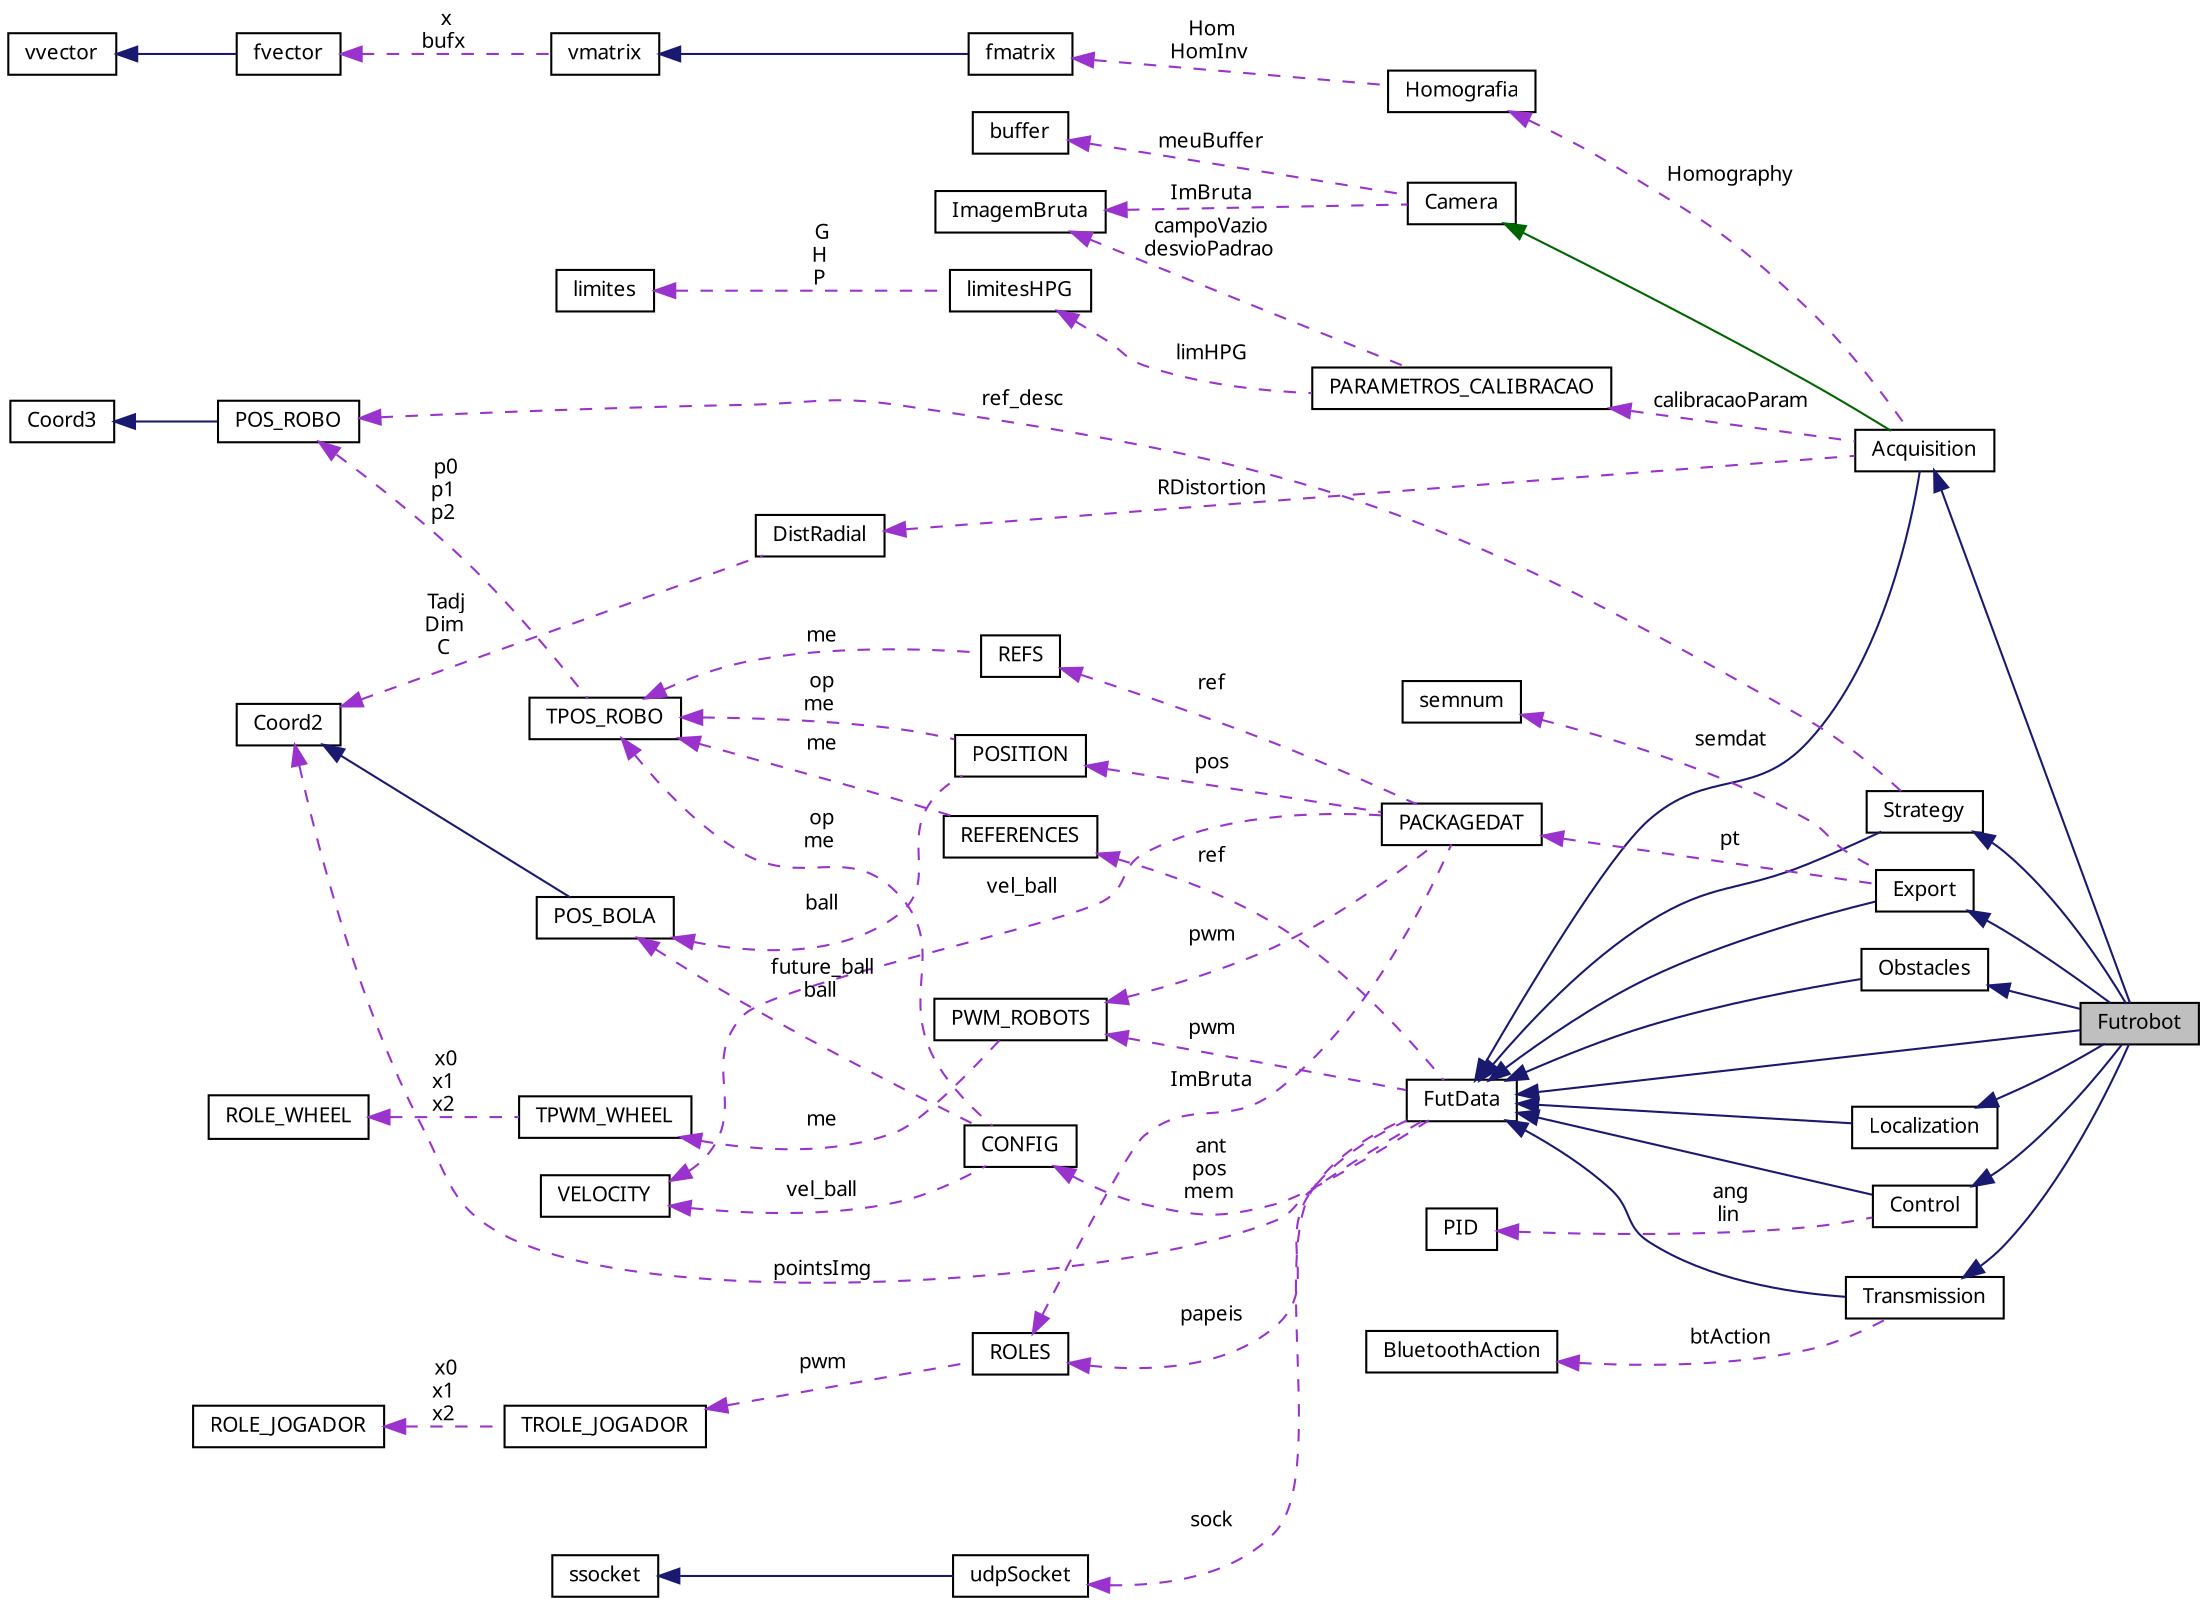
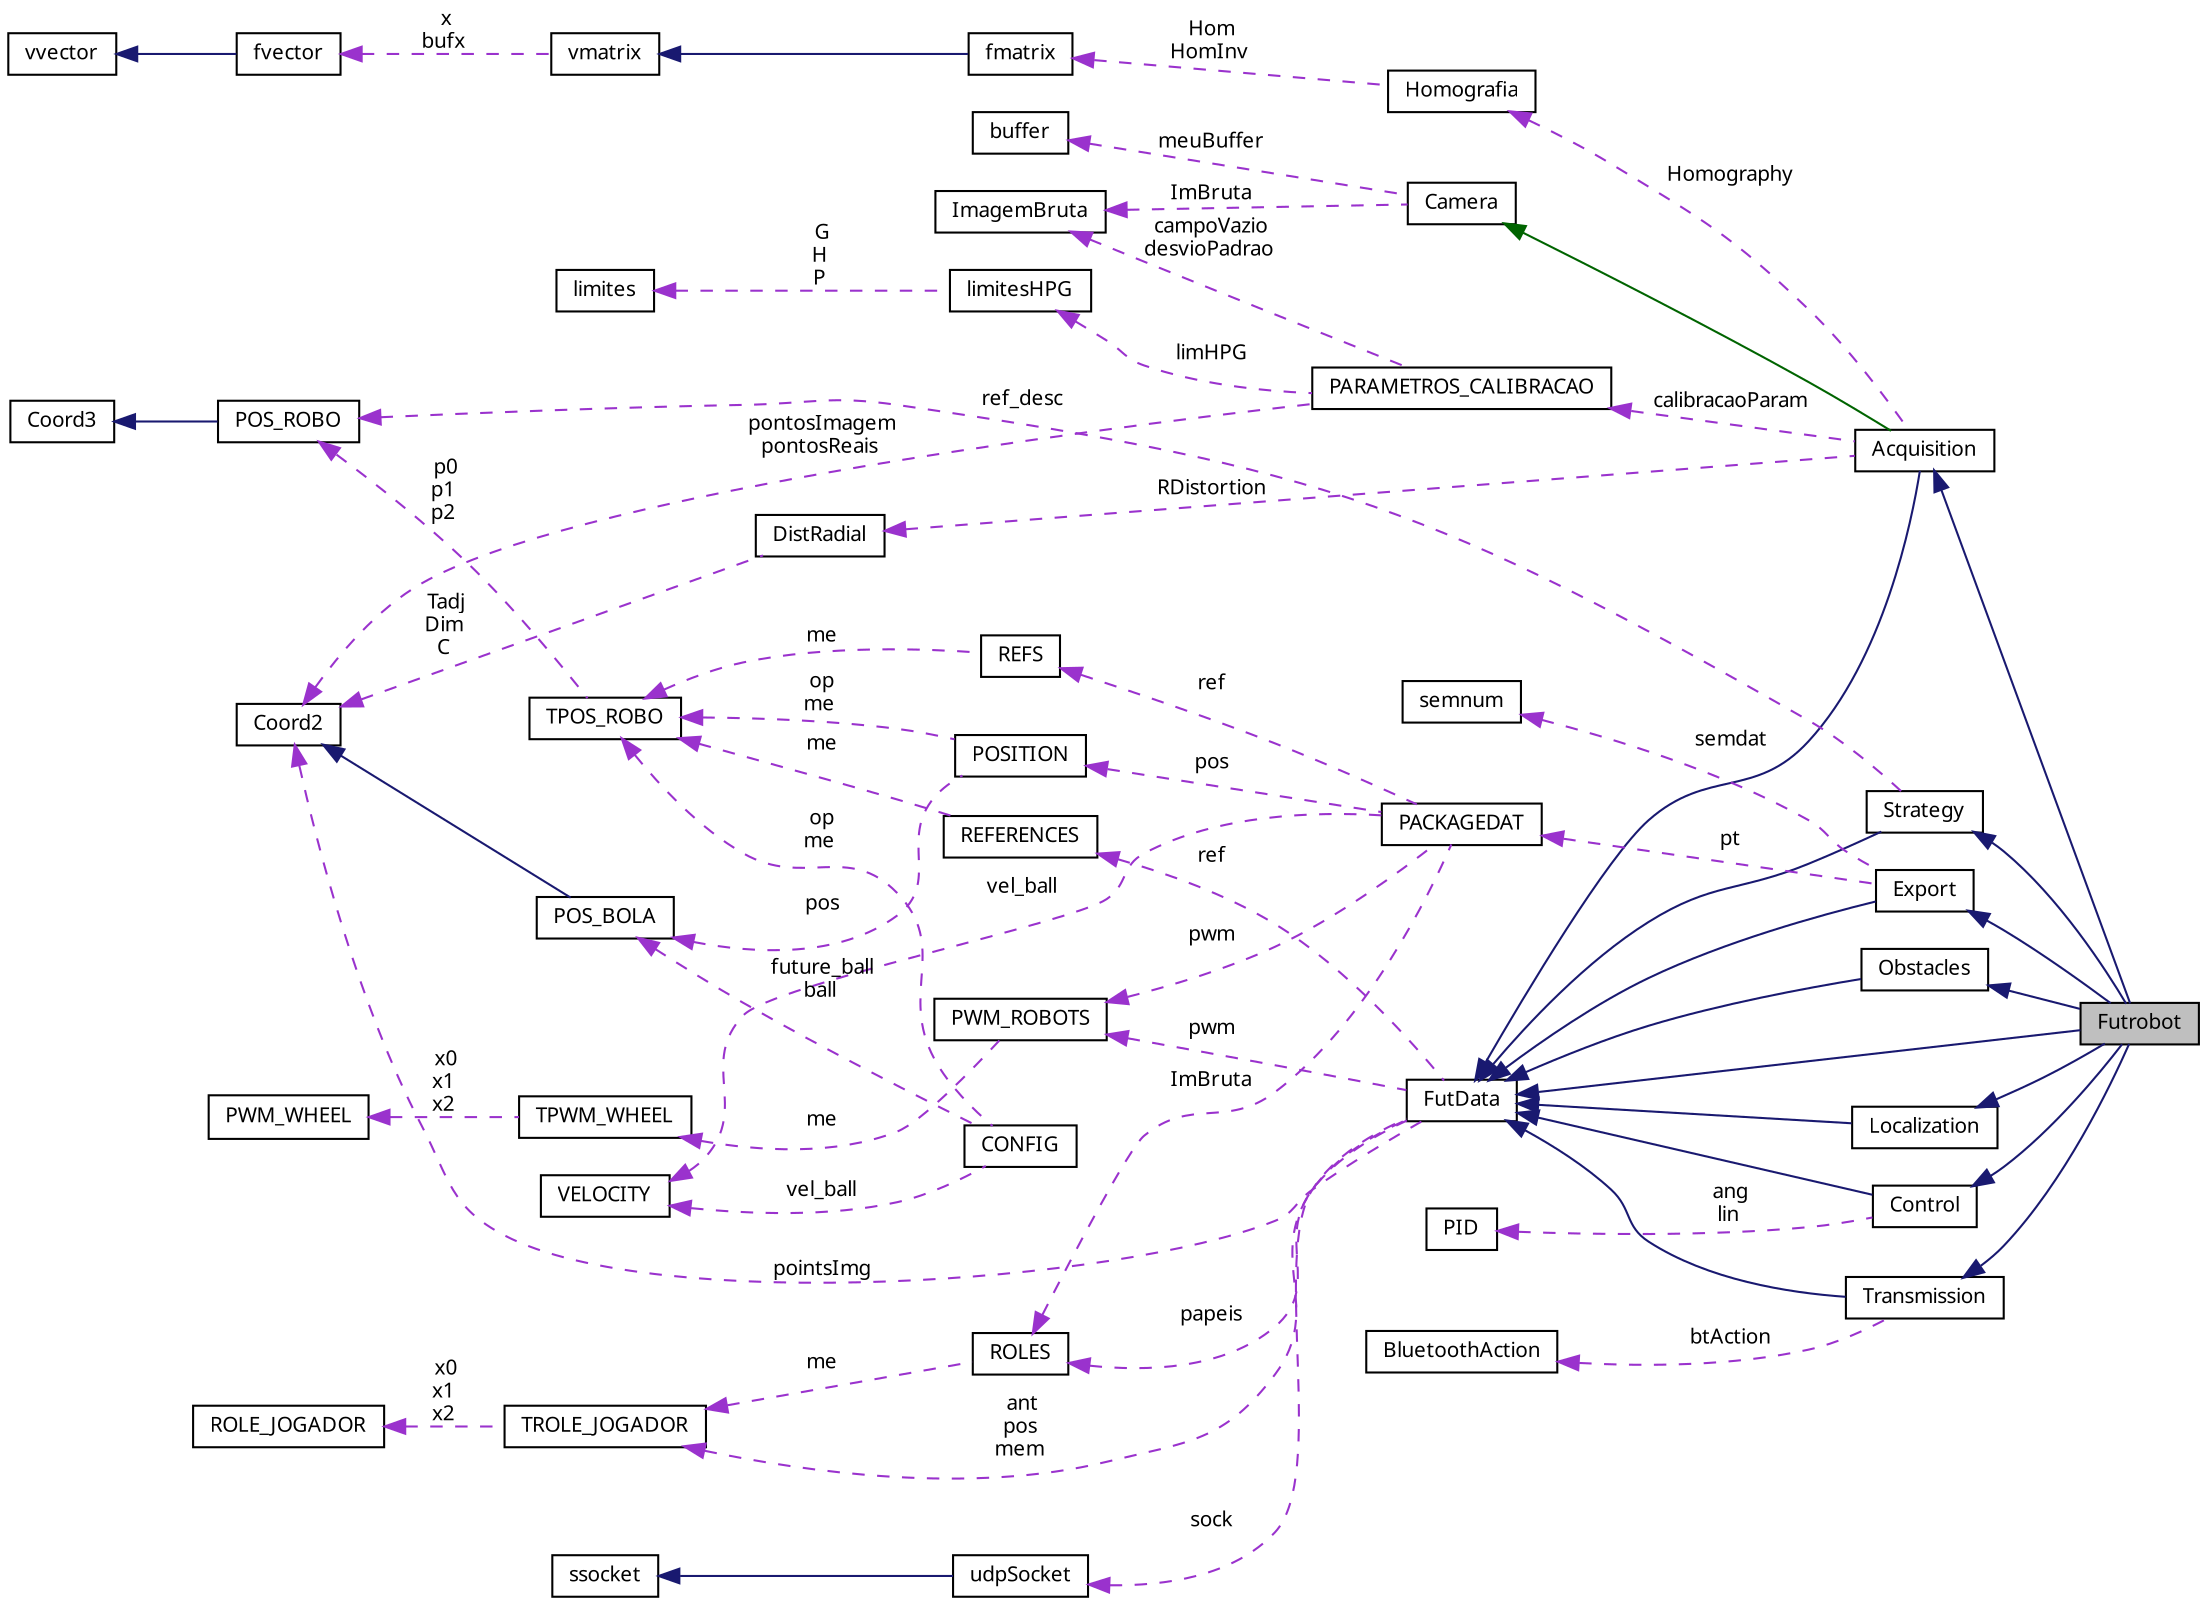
none -> (787, 480)
(820, 904) -> (820, 904)
(289, 1117) -> (289, 1117)
(1258, 1208) -> (1156, 1450)
(820, 1363) -> (820, 1363)
